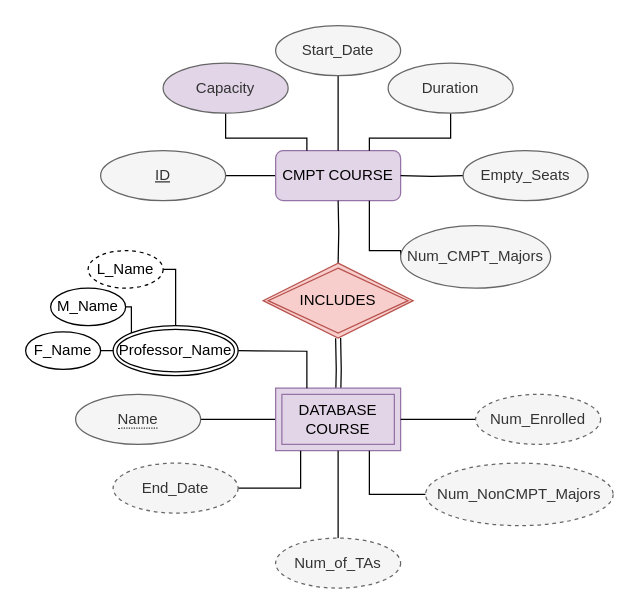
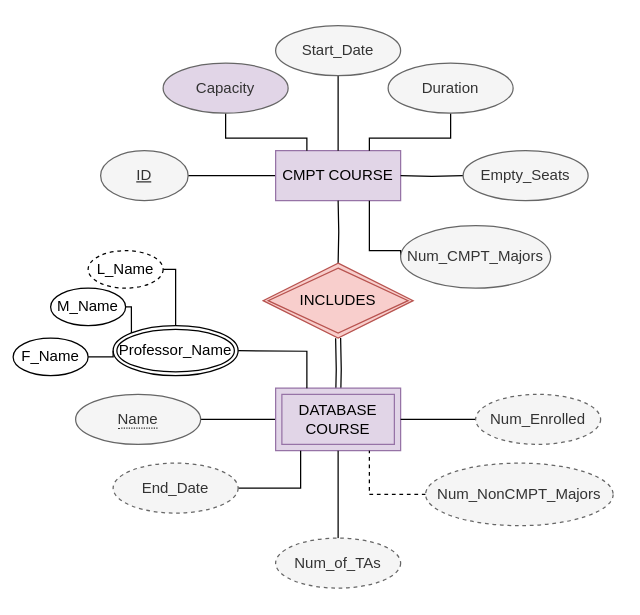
(163, 176) -> (144, 176)
(338, 176) -> (338, 176)
(63, 351) -> (51, 357)
(374, 494) -> (374, 494)
